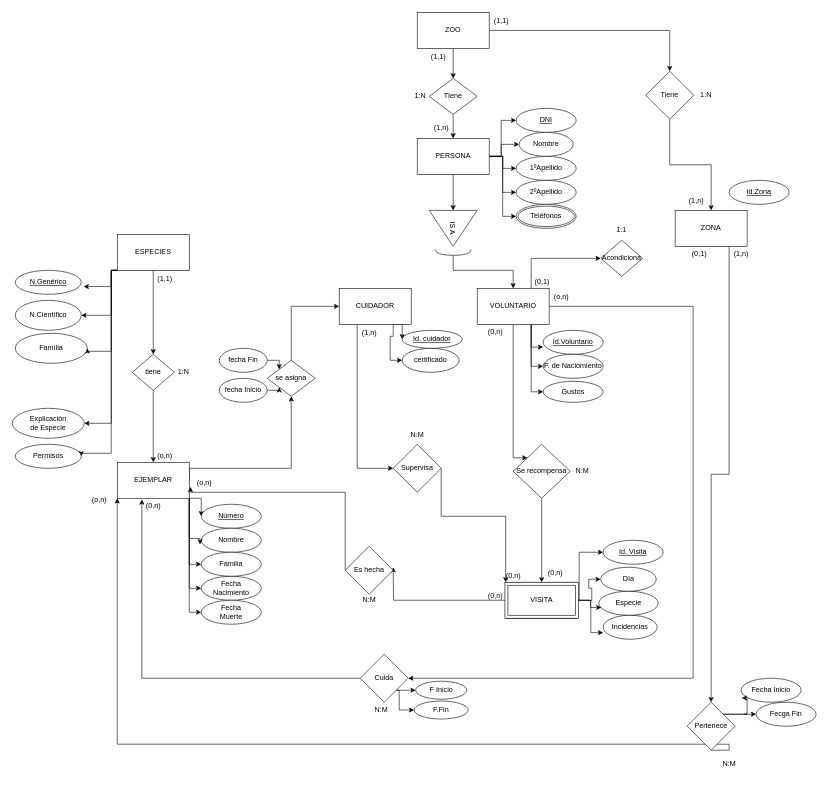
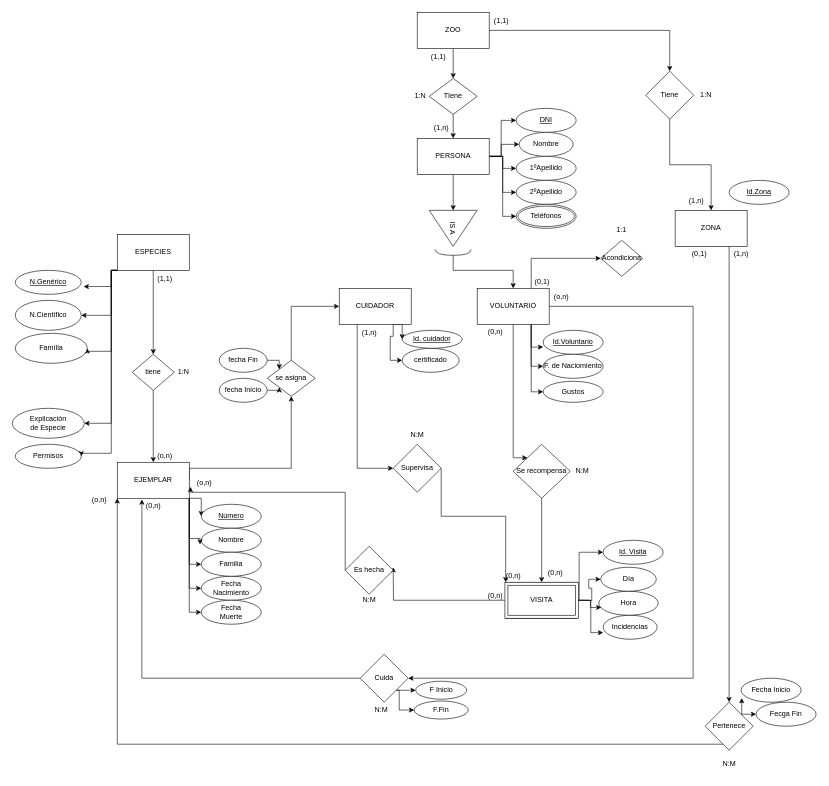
(629, 603) -> (629, 603)
(711, 726) -> (729, 726)
